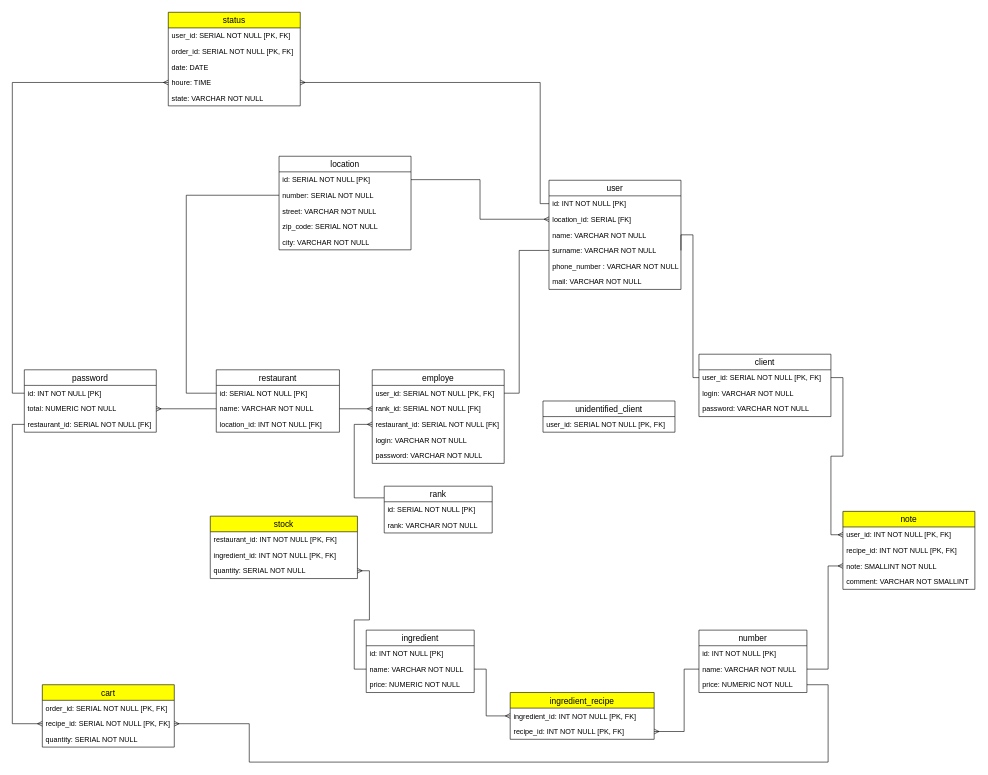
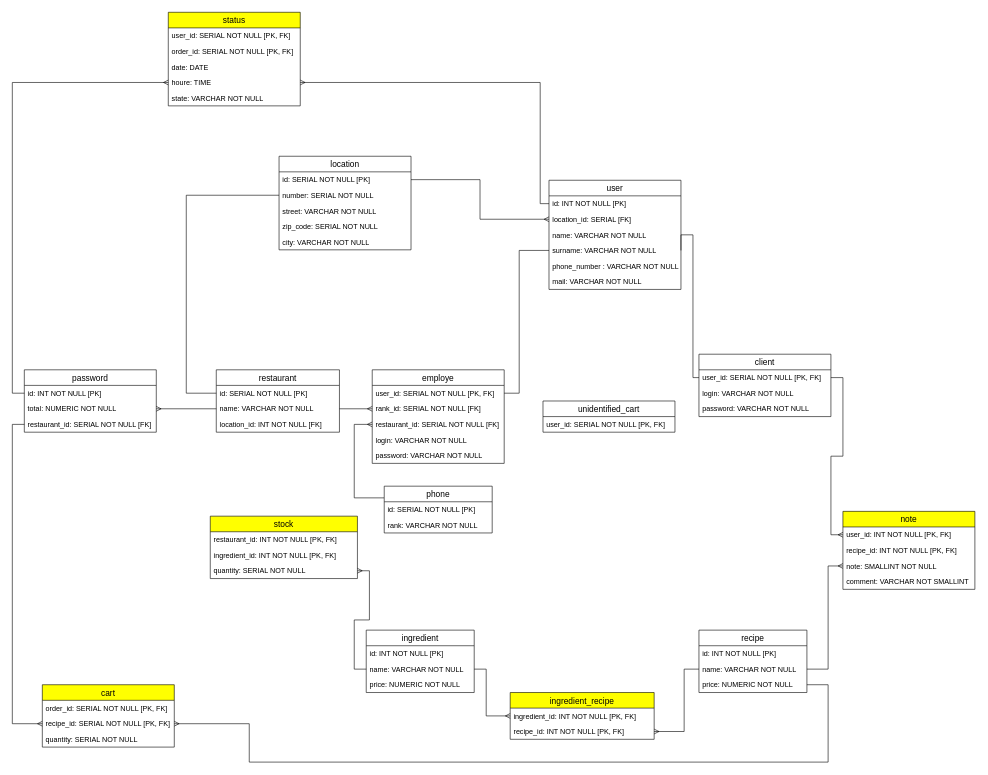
(609, 409) -> (609, 409)
(438, 495) -> (438, 495)
(753, 639) -> (753, 639)
